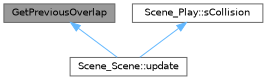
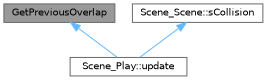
(198, 13) -> (198, 13)
(129, 67) -> (129, 67)
